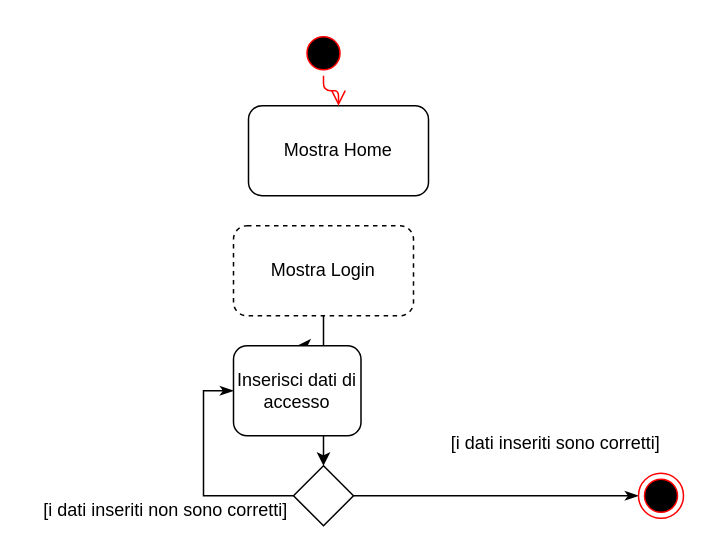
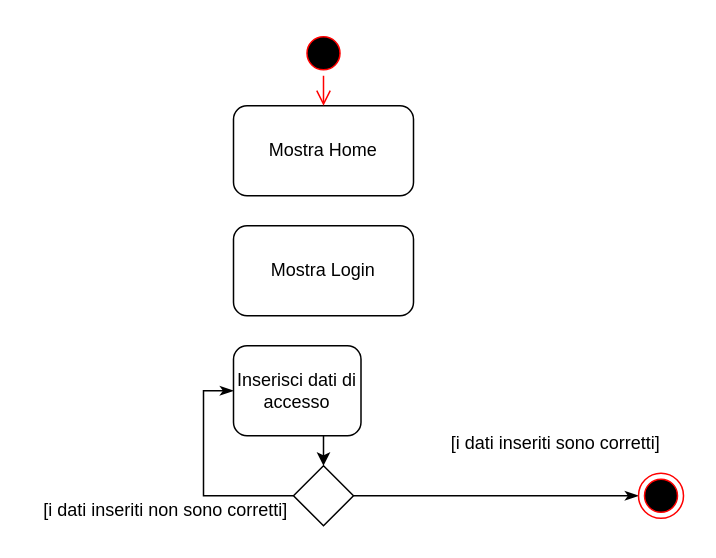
(338, 151) -> (323, 151)
(323, 271) -> (323, 271)
(323, 332) -> none
